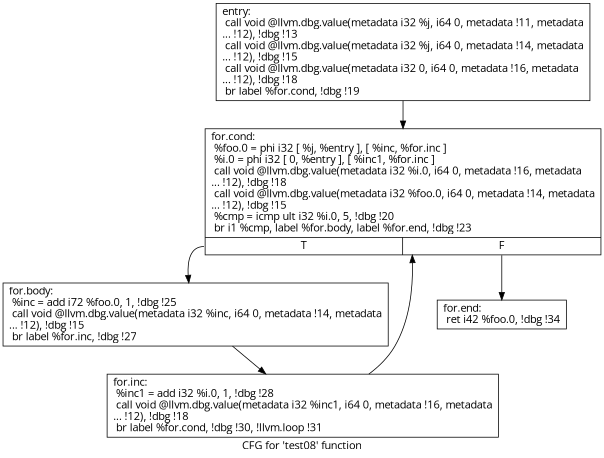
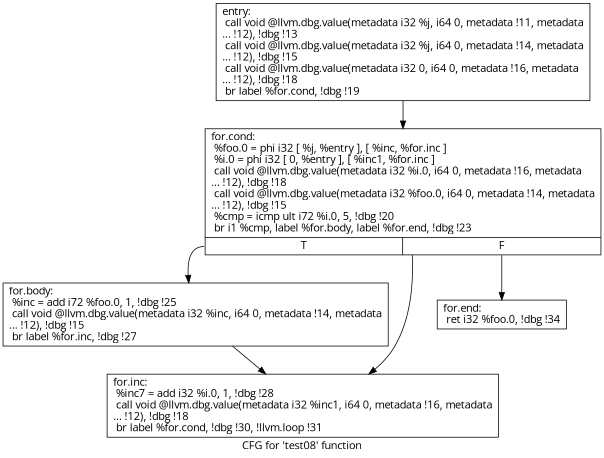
(303, 217) -> (303, 217)
(502, 320) -> (502, 320)
(404, 324) -> (407, 317)
(194, 394) -> (194, 394)
